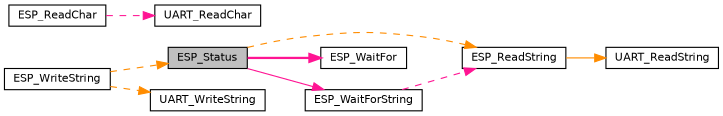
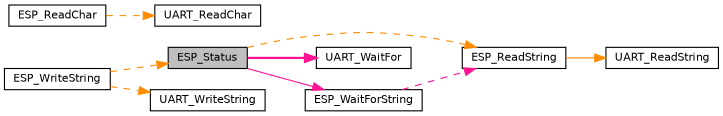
(125, 16) -> (125, 16)
(364, 58) -> (364, 58)
